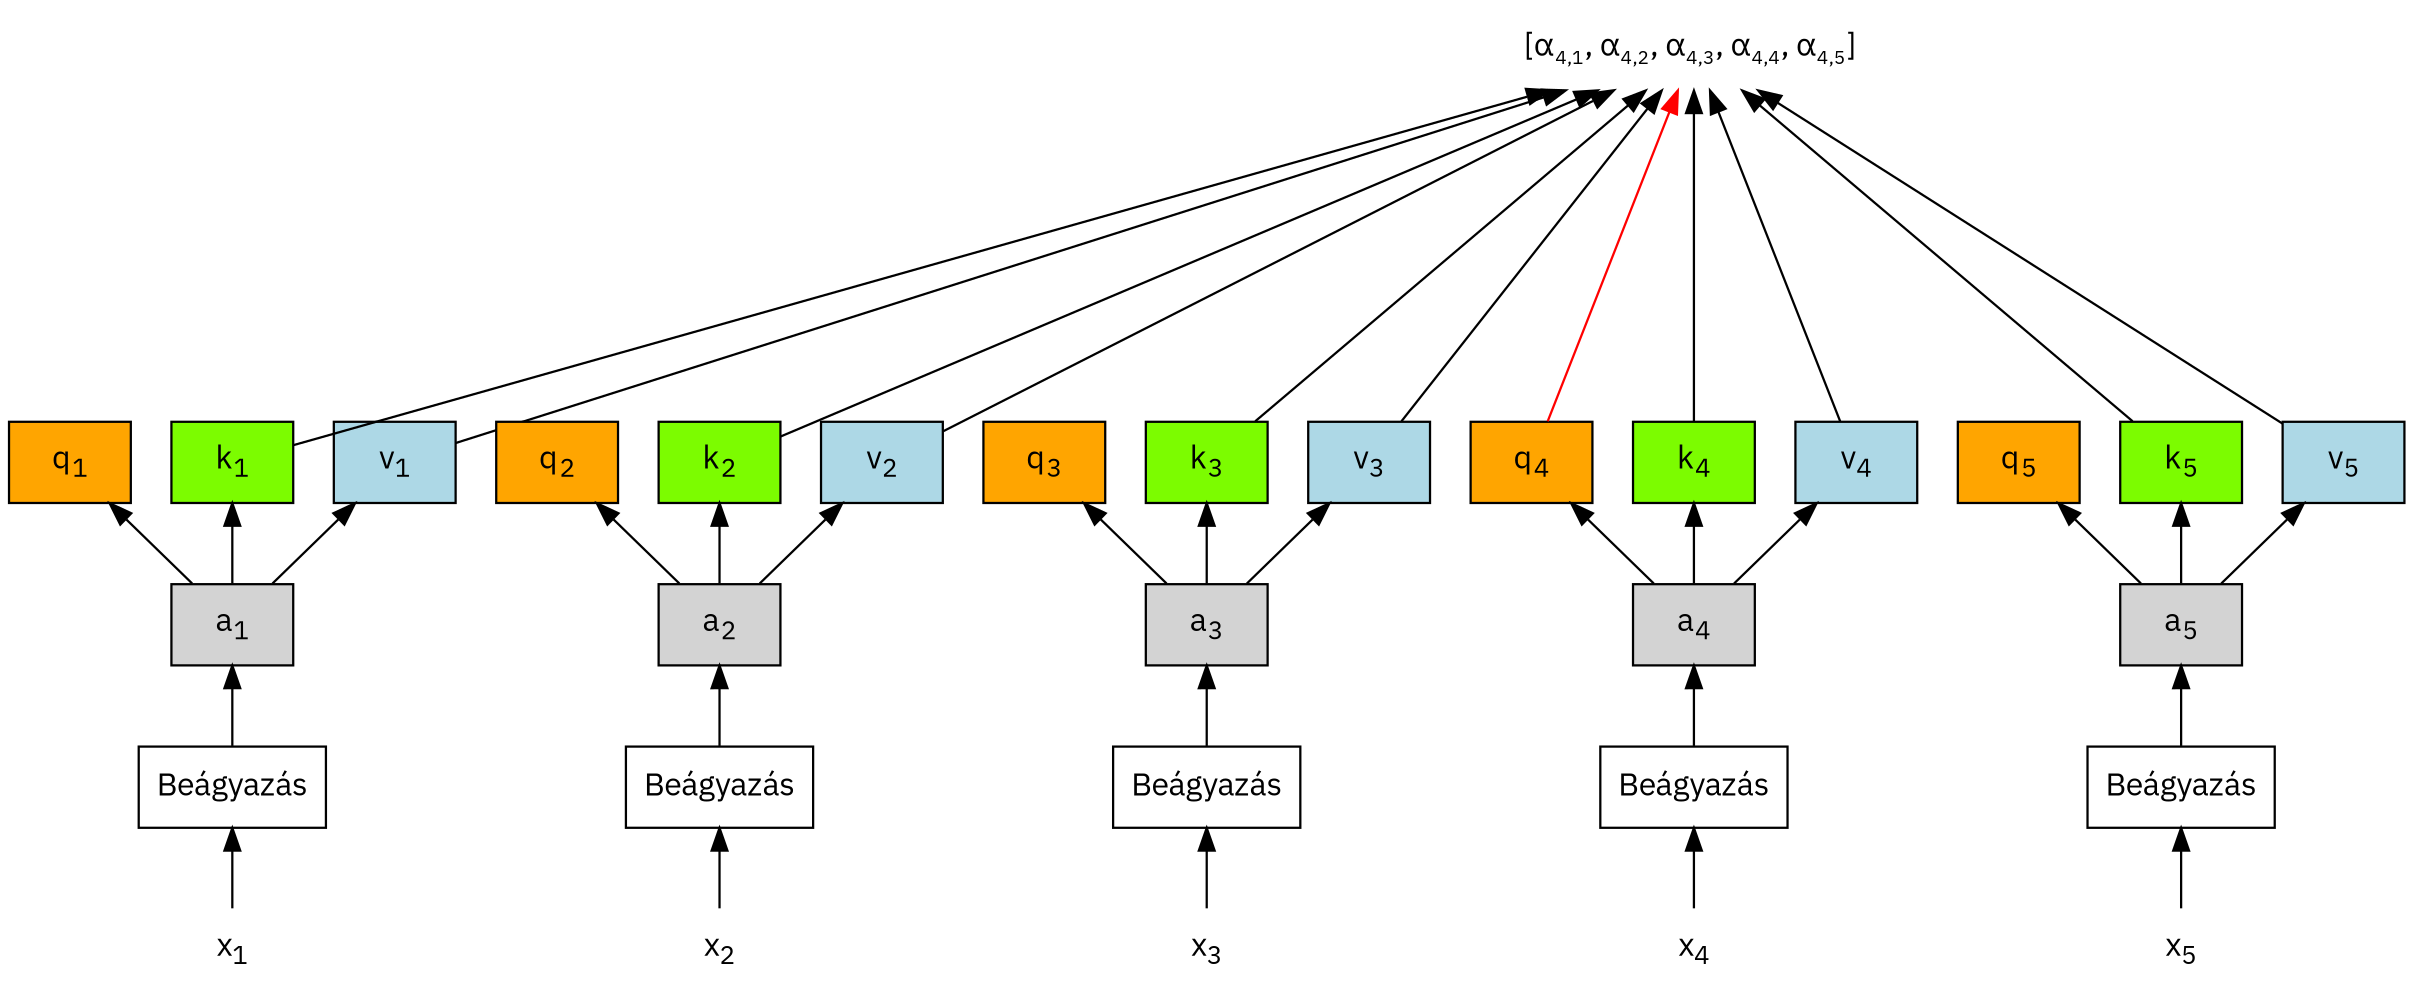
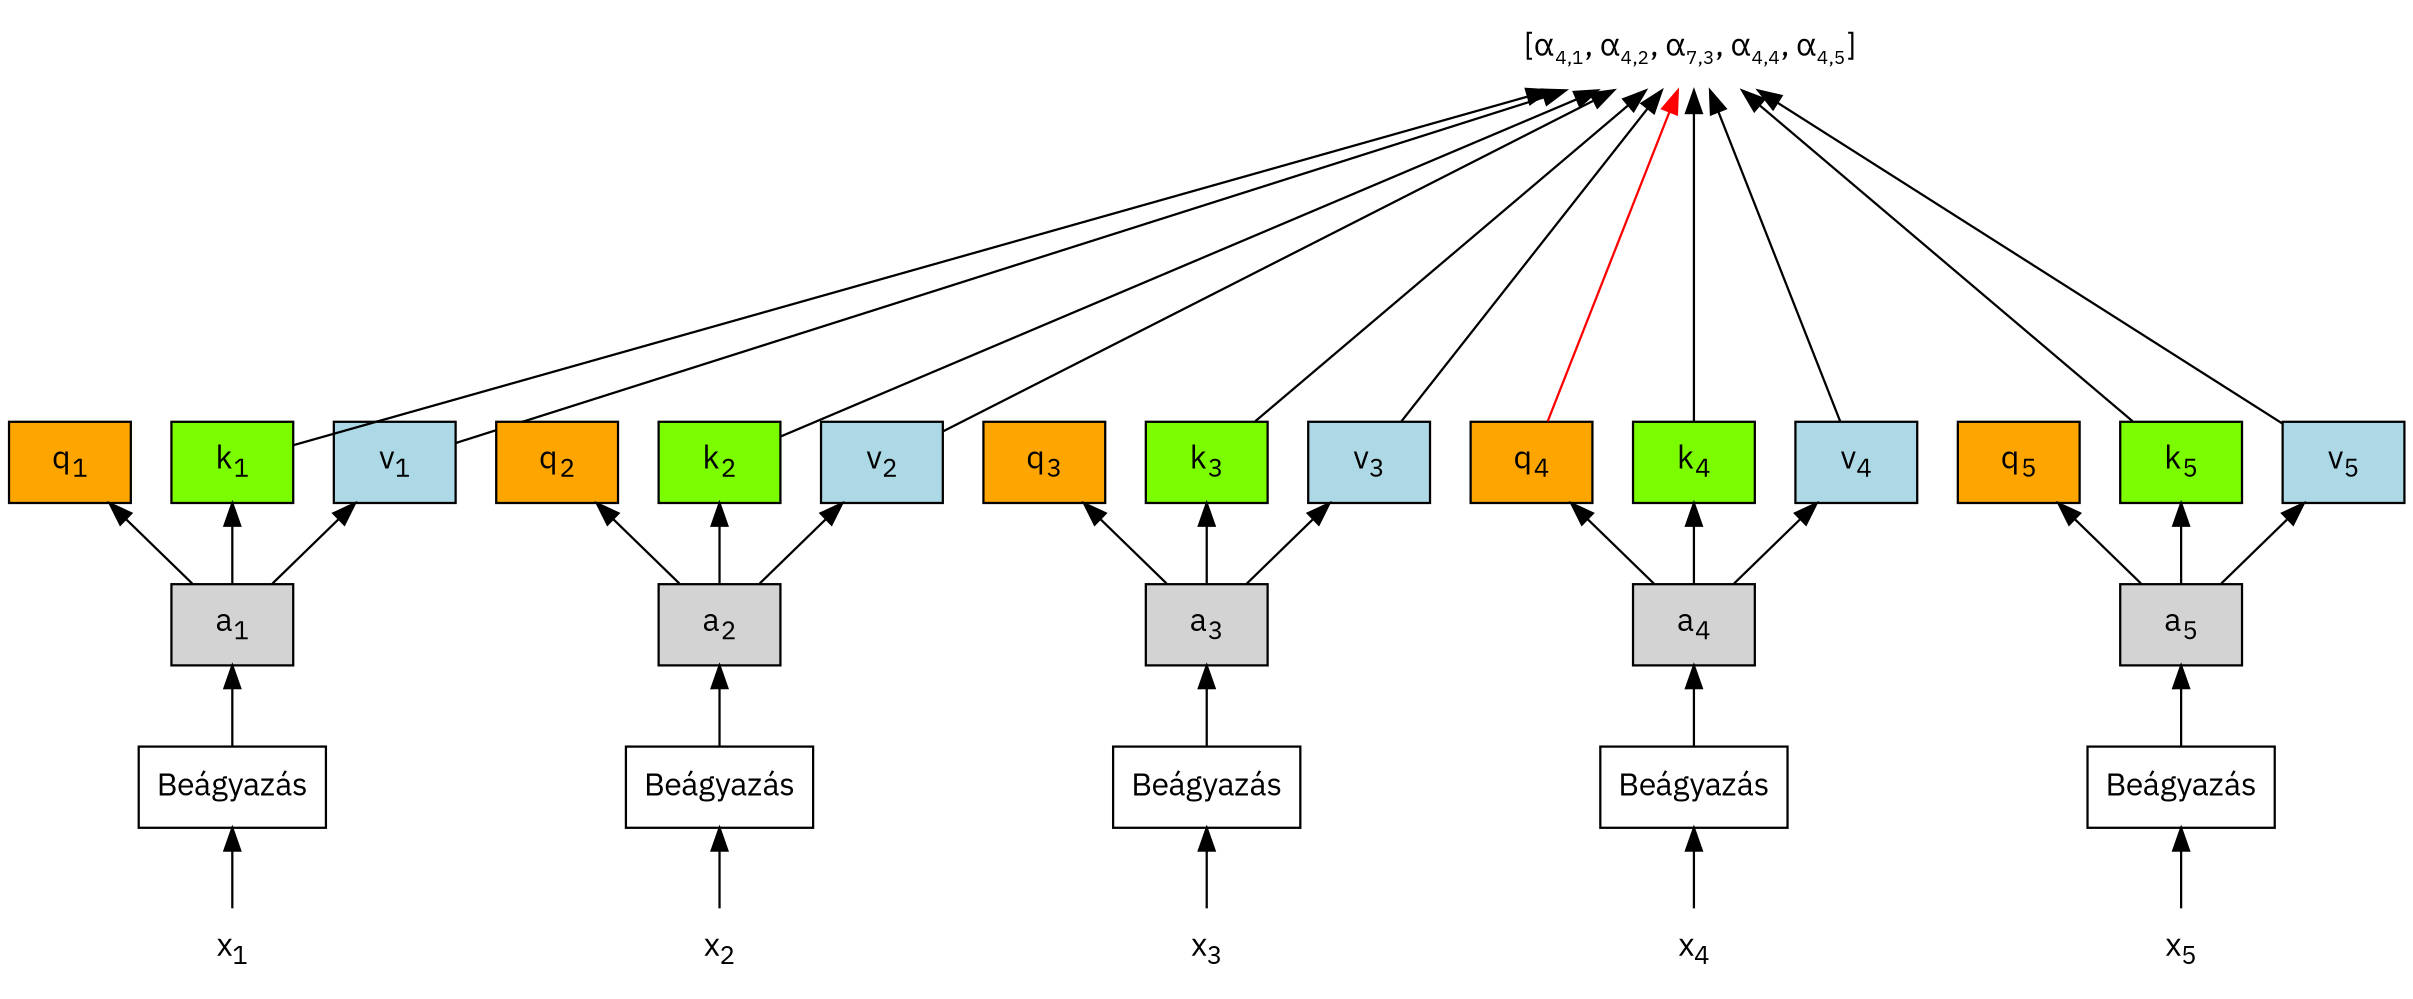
(1701, 49) -> (1701, 49)
